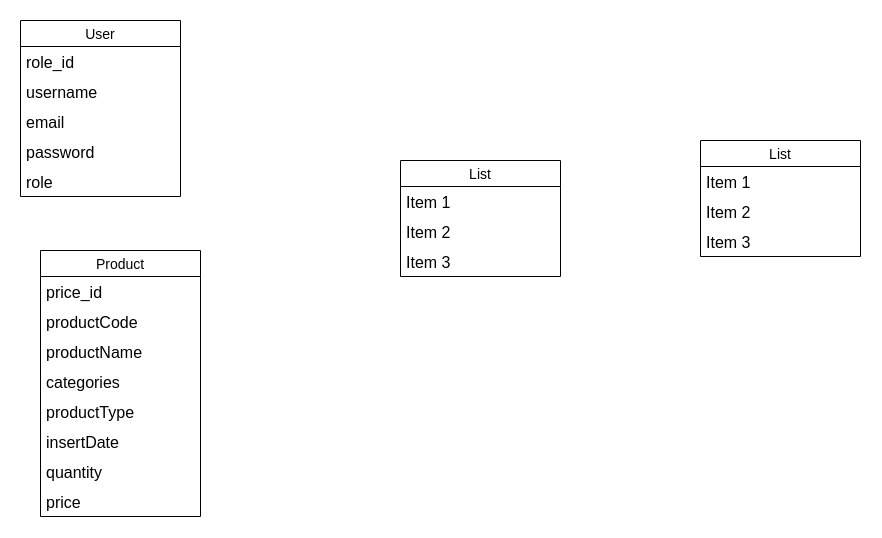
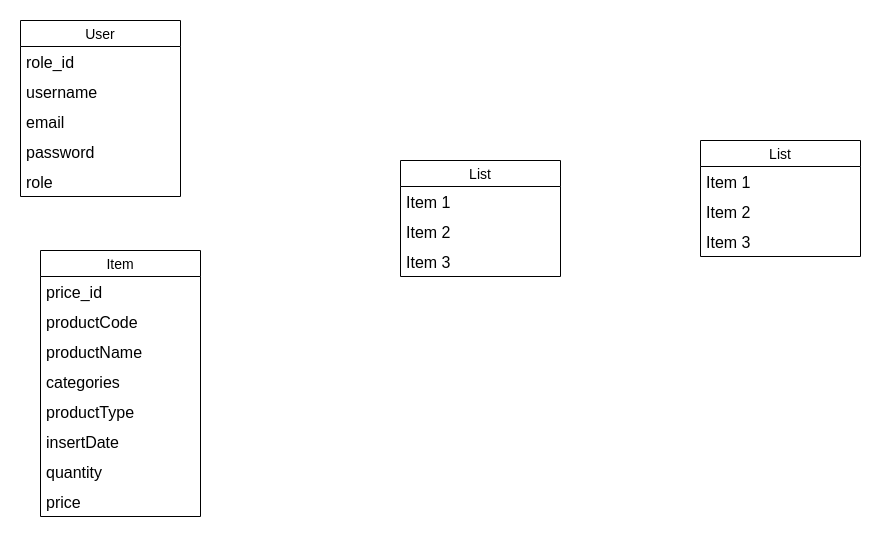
(120, 264) -> (120, 264)
